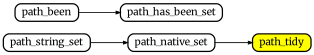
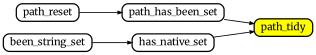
(47, 13) -> (48, 13)
none -> (237, 21)
(47, 43) -> (48, 43)
(171, 43) -> (173, 43)
